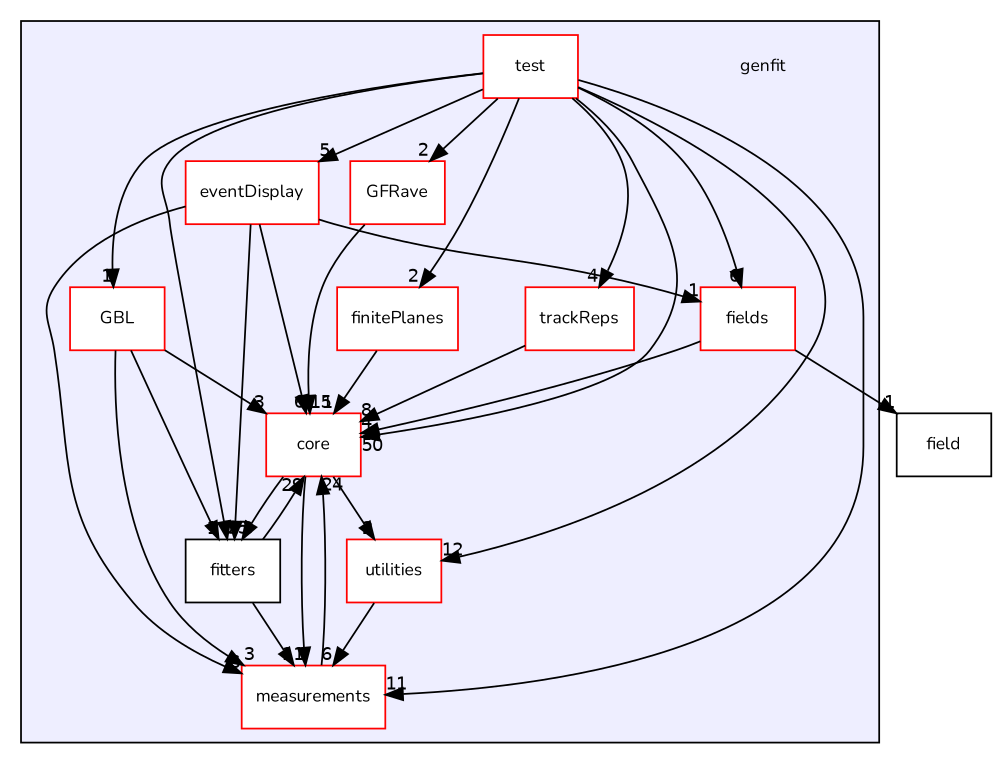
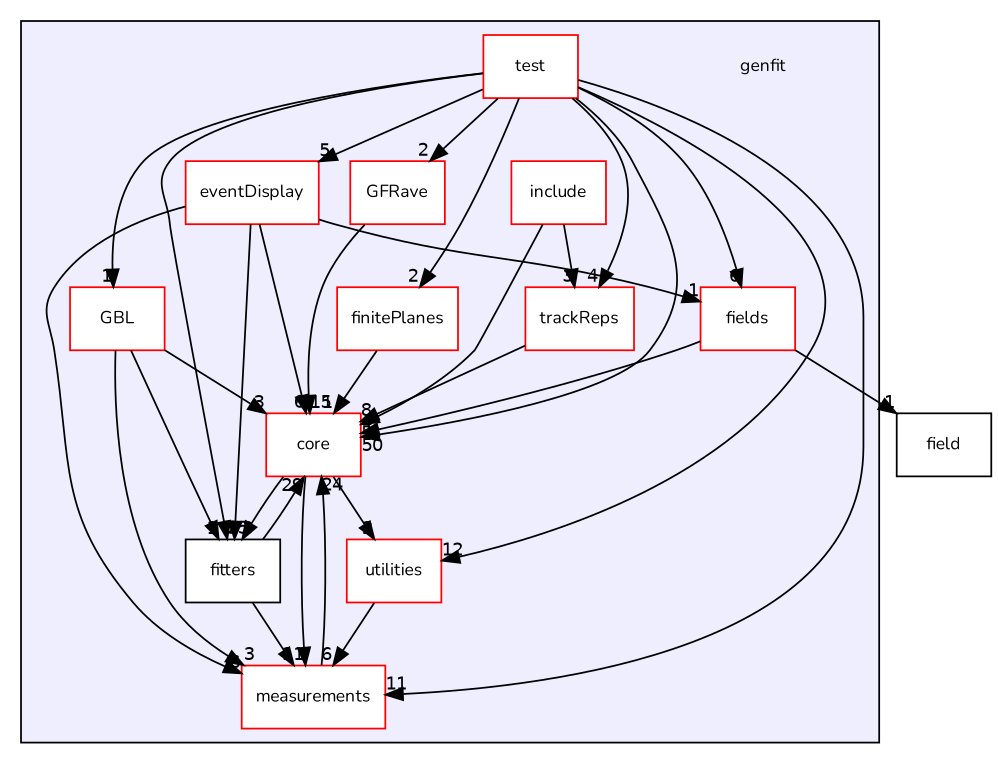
none -> (559, 193)
